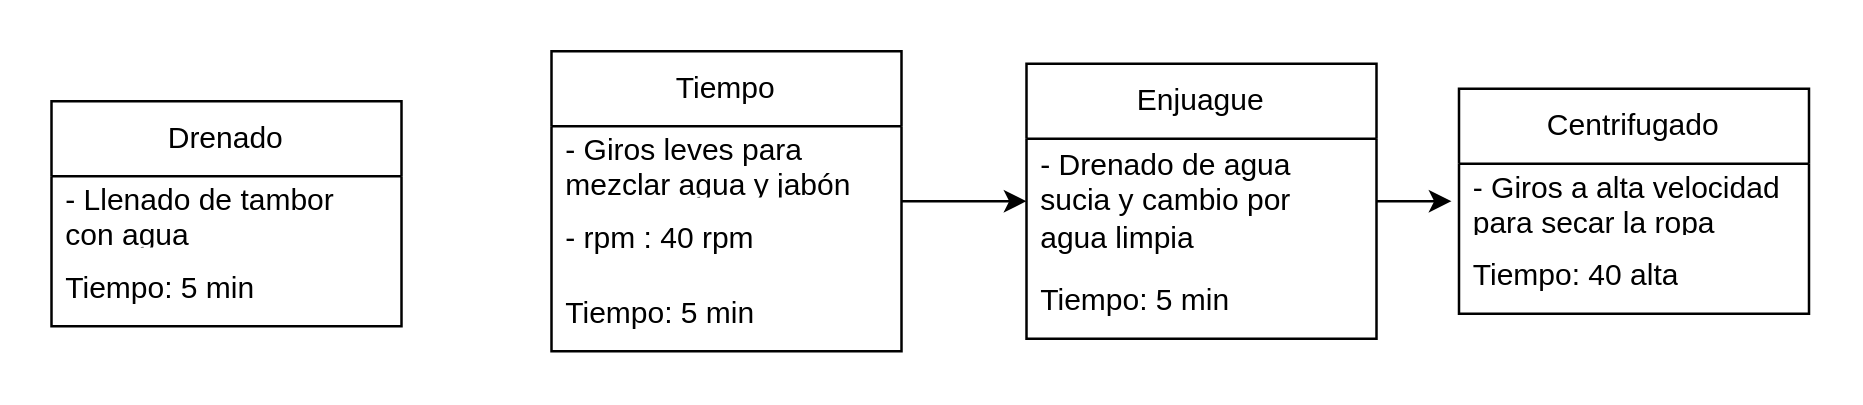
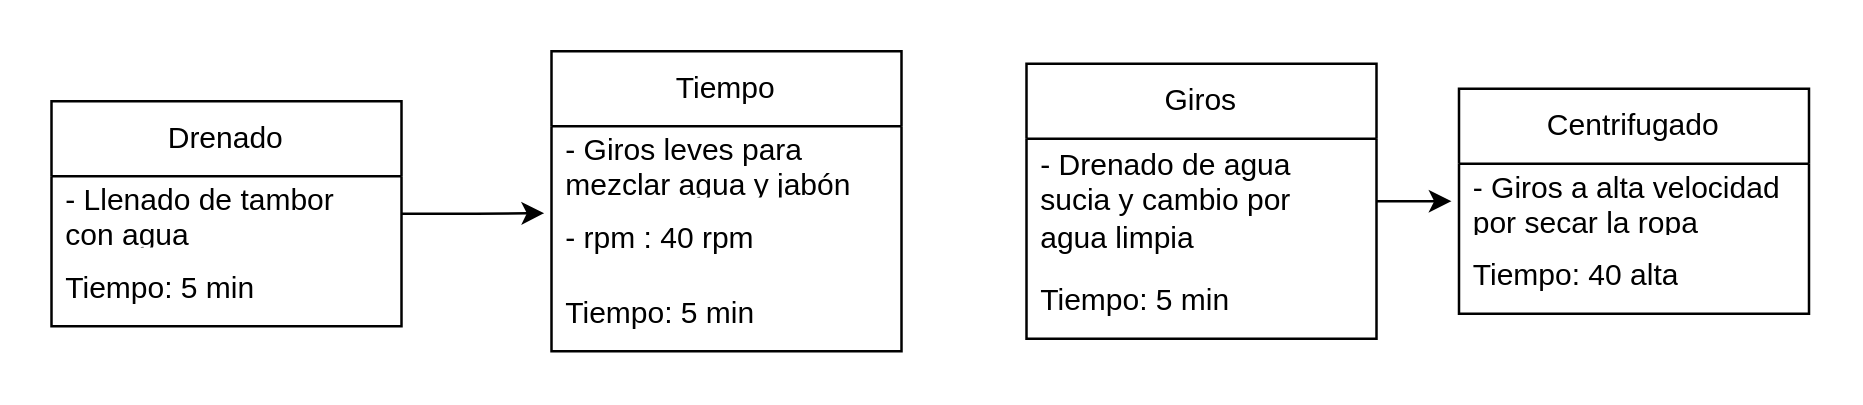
(1201, 101) -> (1201, 101)
(957, 201) -> none
(1636, 201) -> (1636, 201)
none -> (466, 214)
